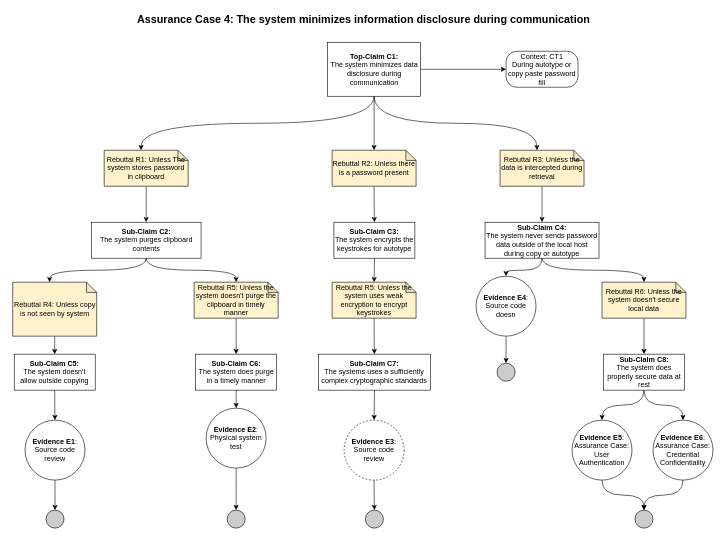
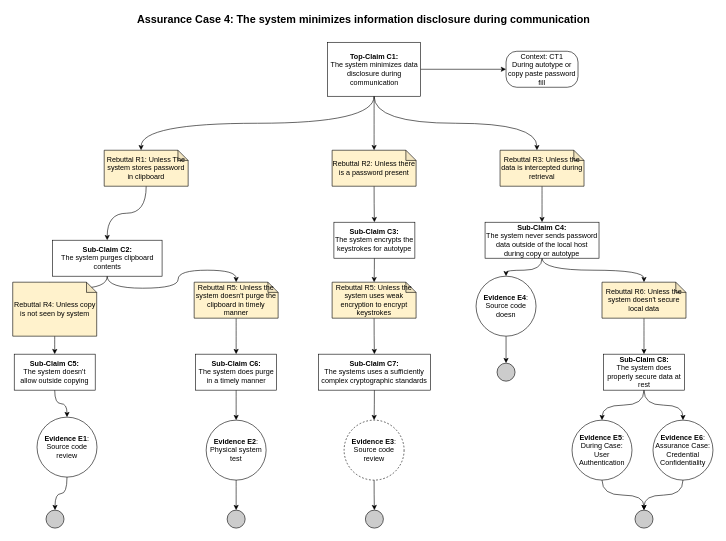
(146, 240) -> (107, 258)
(236, 438) -> (236, 450)
(55, 450) -> (67, 447)
(602, 450) -> (602, 450)
